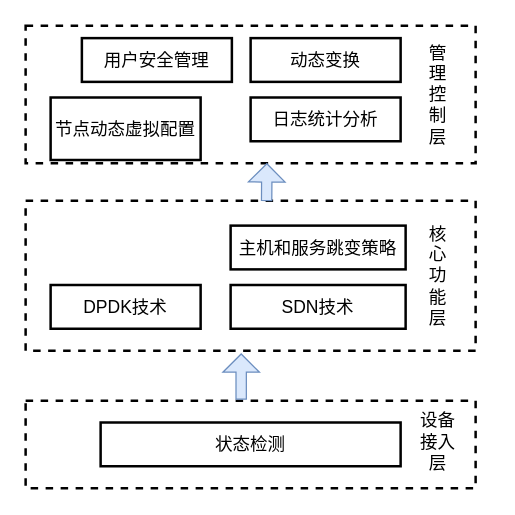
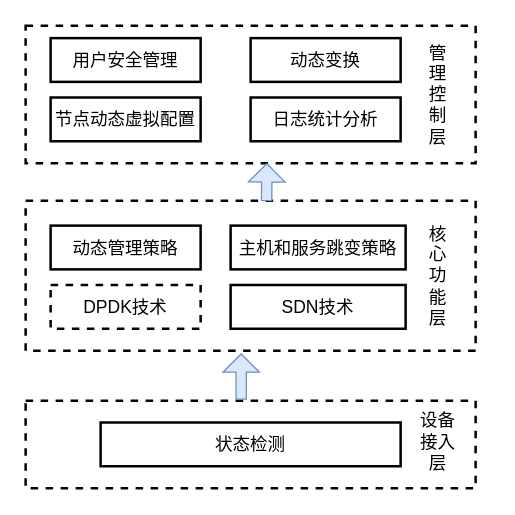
(157, 60) -> (126, 60)
(126, 129) -> (126, 119)
none -> (126, 248)
(126, 307) -> (126, 307)
